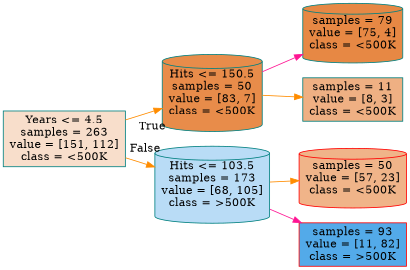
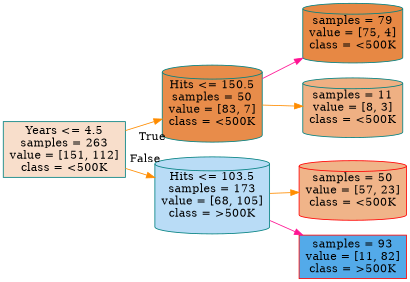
(353, 100) -> (353, 108)
